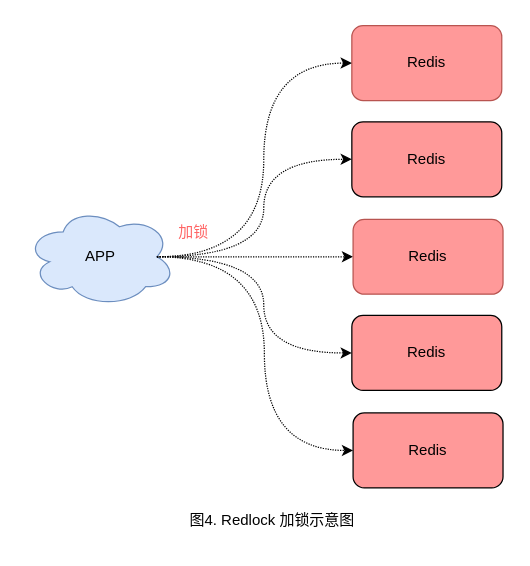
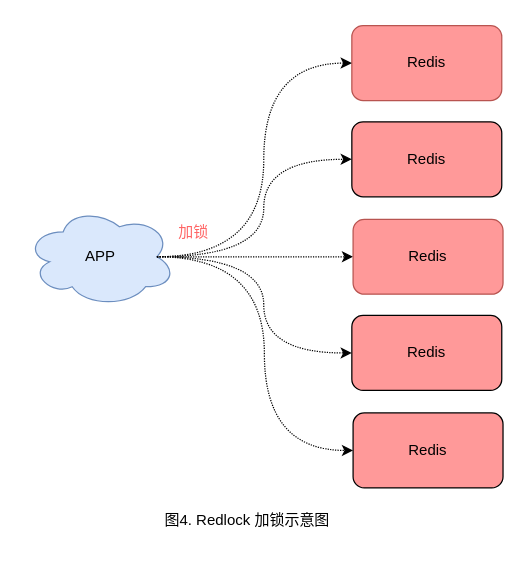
(272, 521) -> (247, 521)
